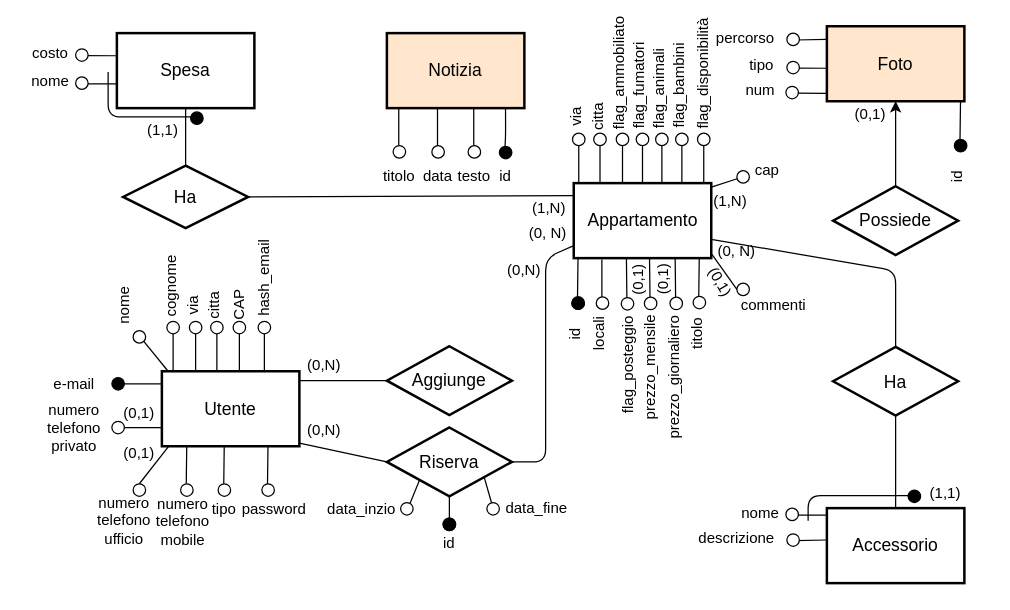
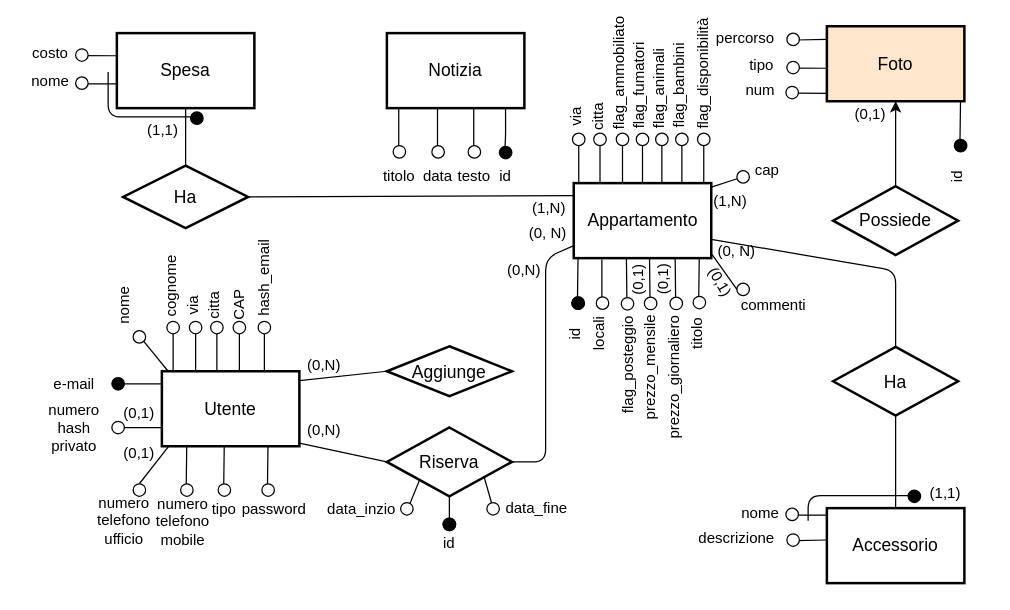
(456, 71) -> (456, 71)
(449, 381) -> (449, 371)
(74, 428) -> (74, 428)
